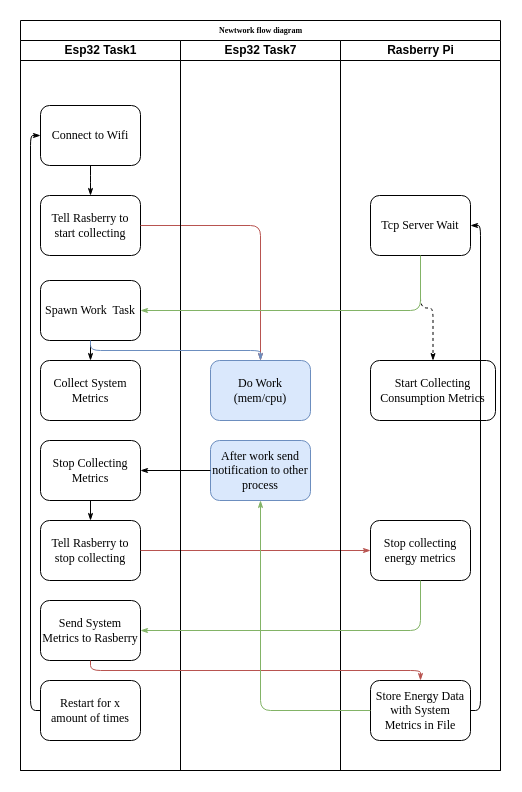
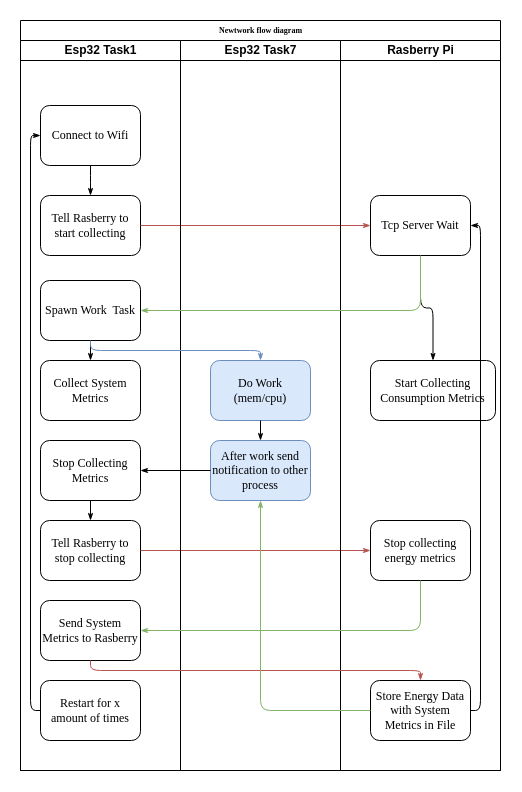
(261, 288) -> (308, 226)
(433, 326) -> (433, 326)
none -> (261, 428)
